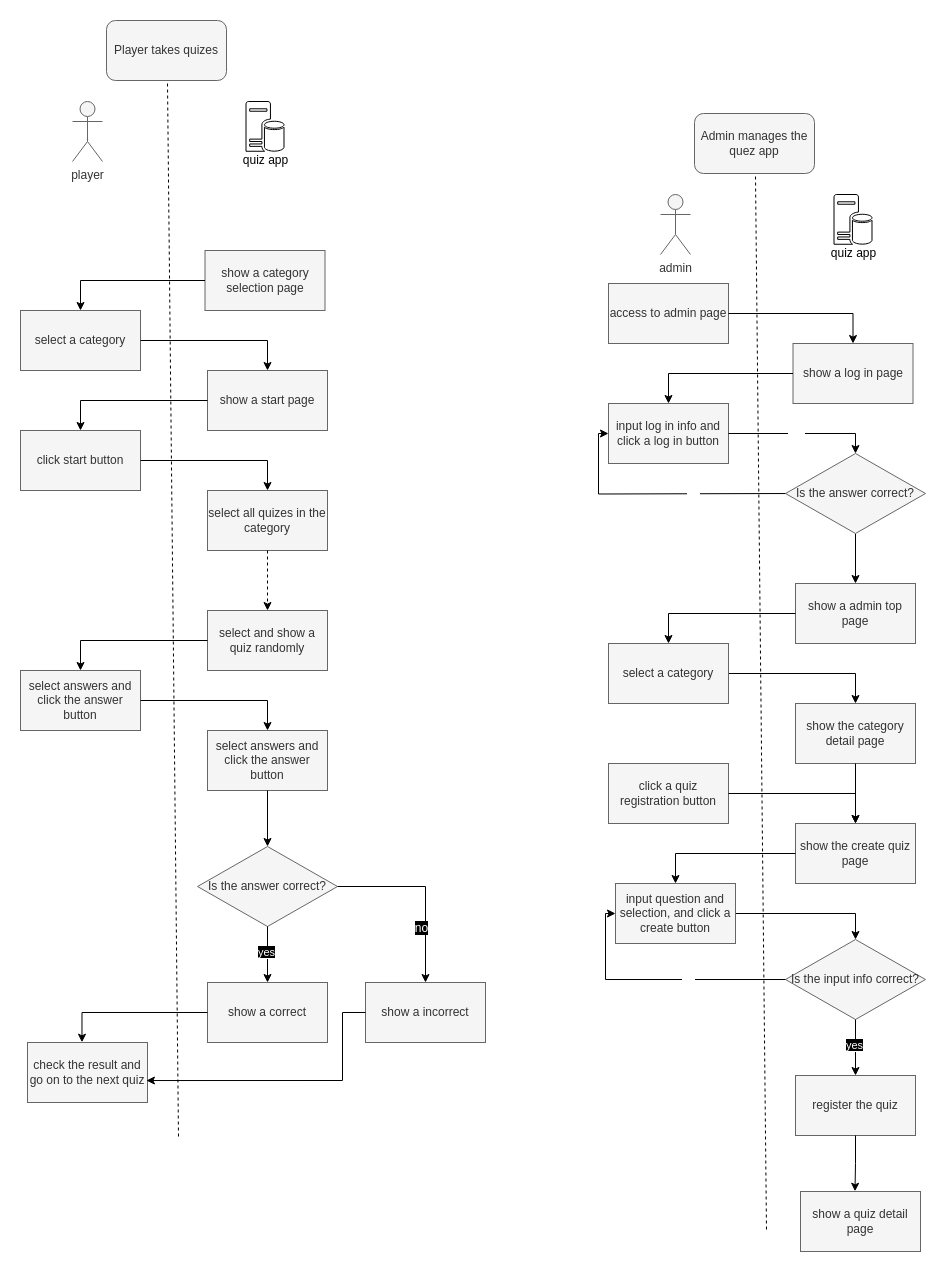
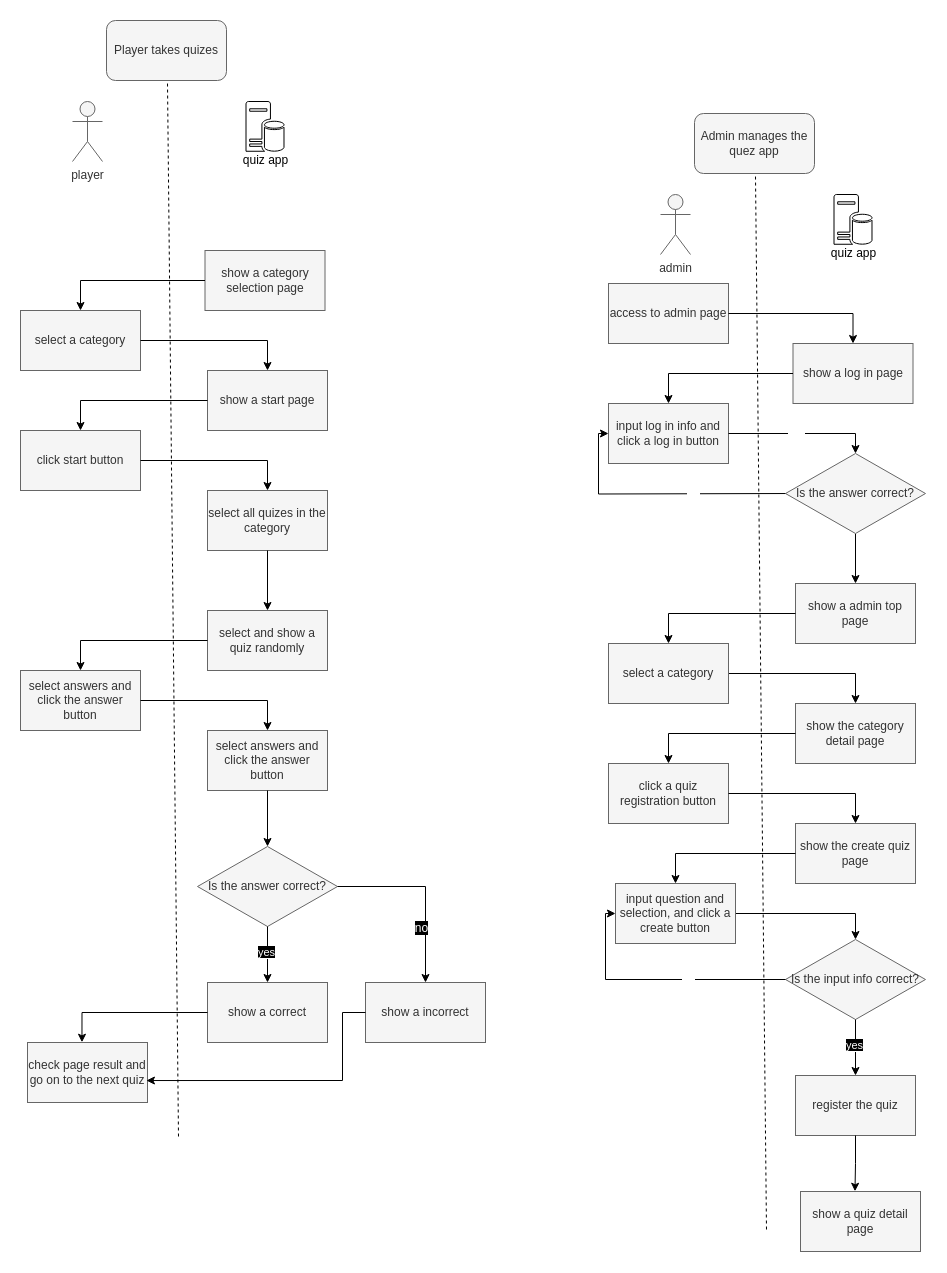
(268, 578) -> (268, 578)
(856, 778) -> (721, 734)
(88, 1073) -> (88, 1073)
